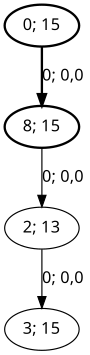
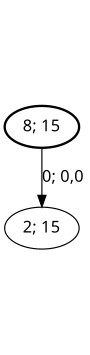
(42, 26) -> none
(42, 228) -> (42, 228)
(42, 329) -> none
